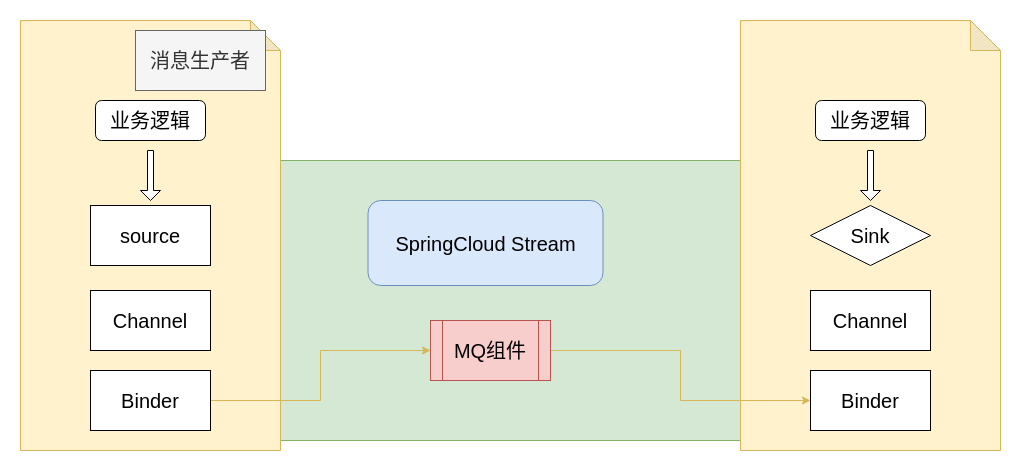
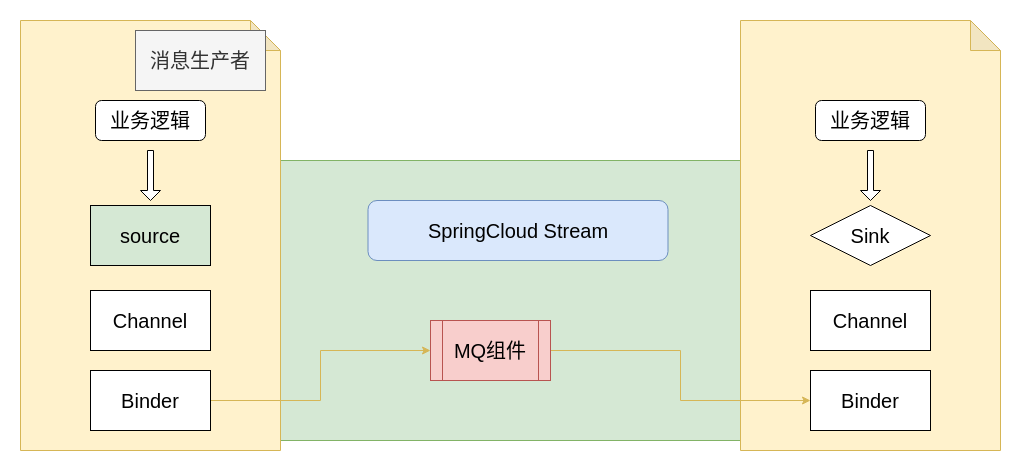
(151, 236) -> (151, 236)
(486, 243) -> (518, 231)
